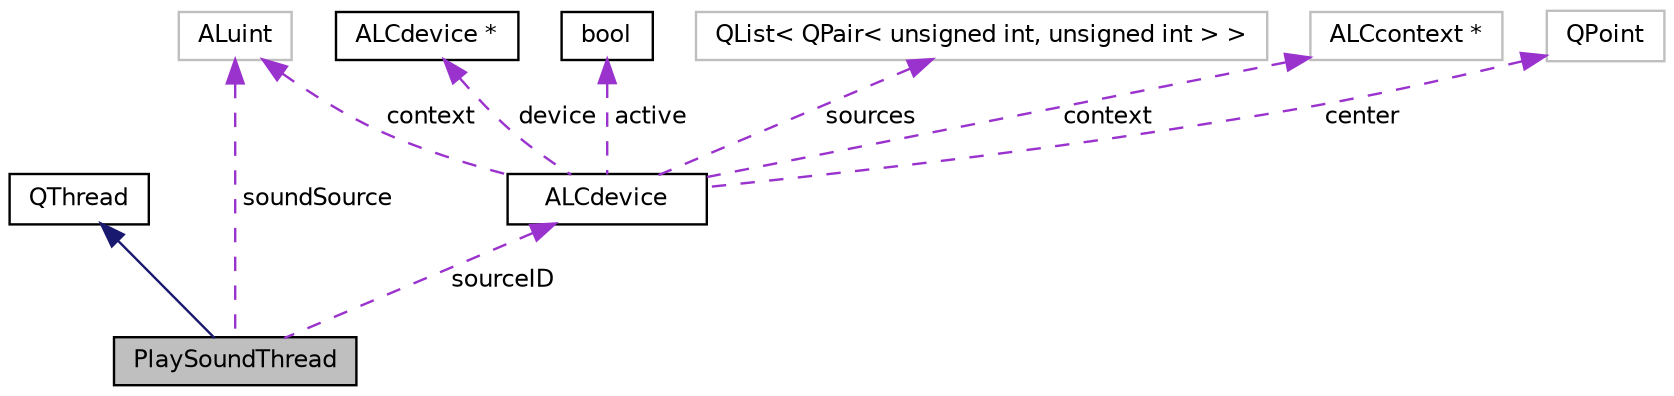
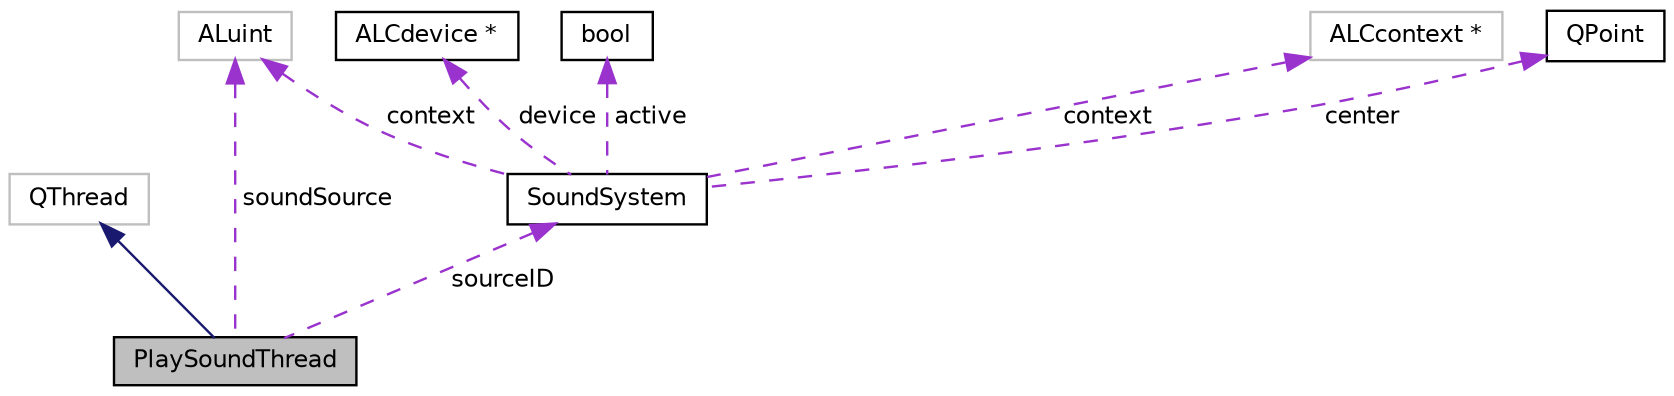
(982, 36) -> none
(1606, 36) -> (1606, 36)
(79, 199) -> (79, 199)
(607, 199) -> (607, 199)
